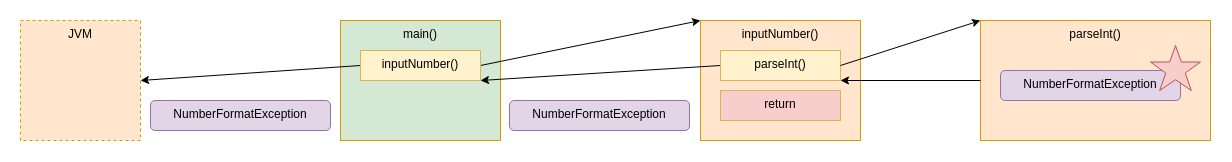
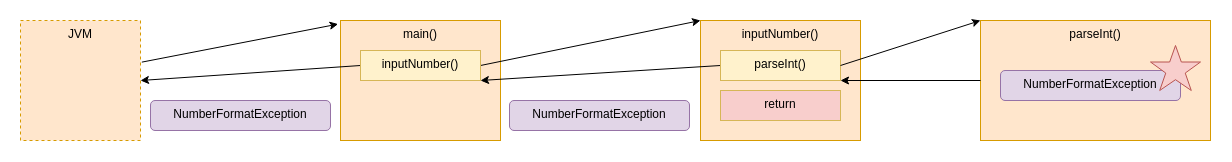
(421, 35) -> (421, 35)
none -> (236, 44)
